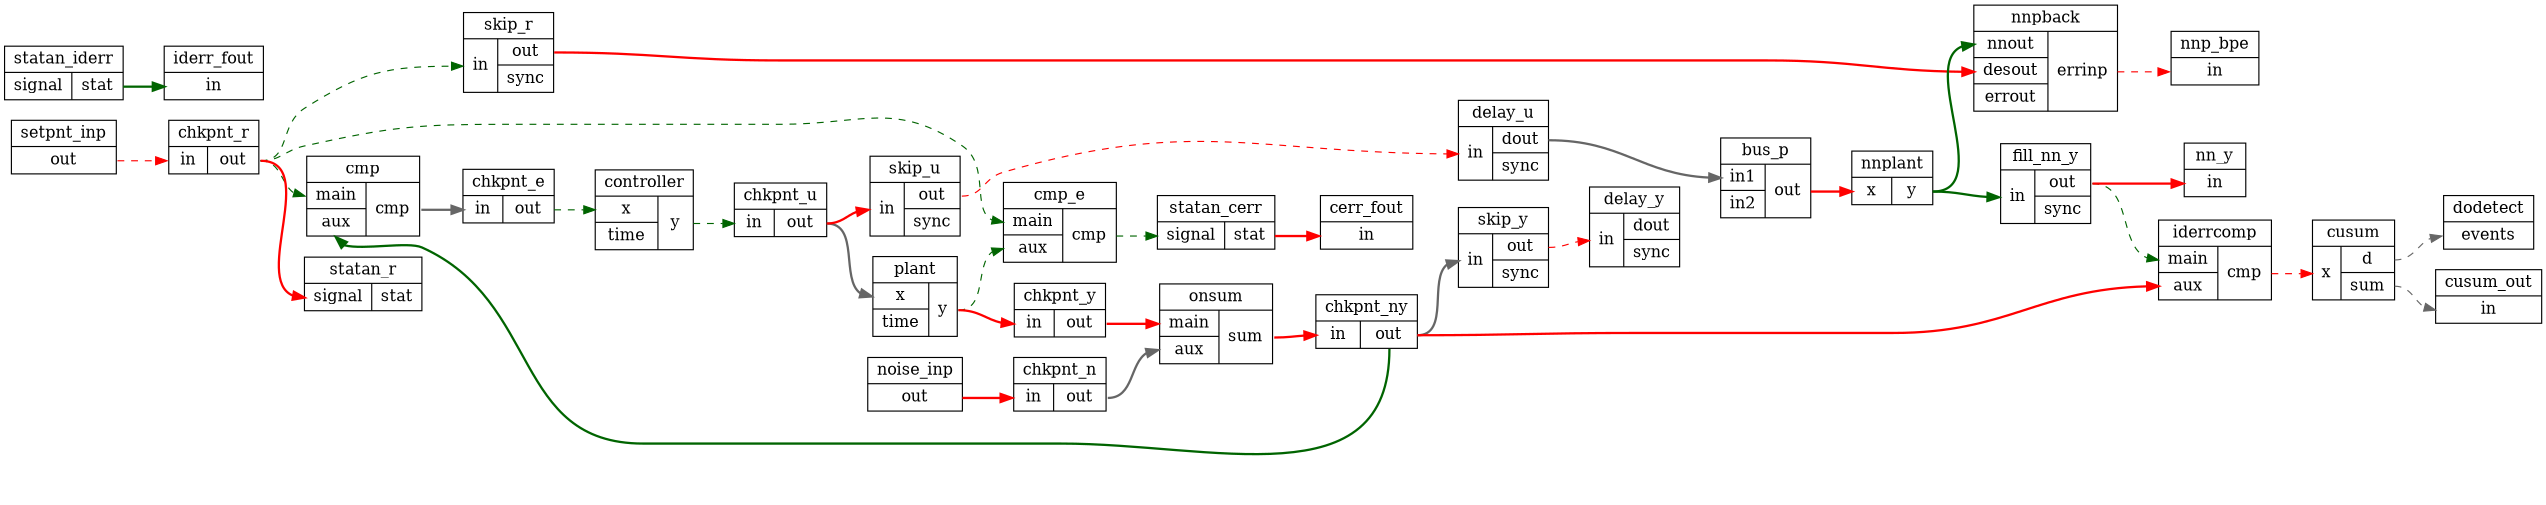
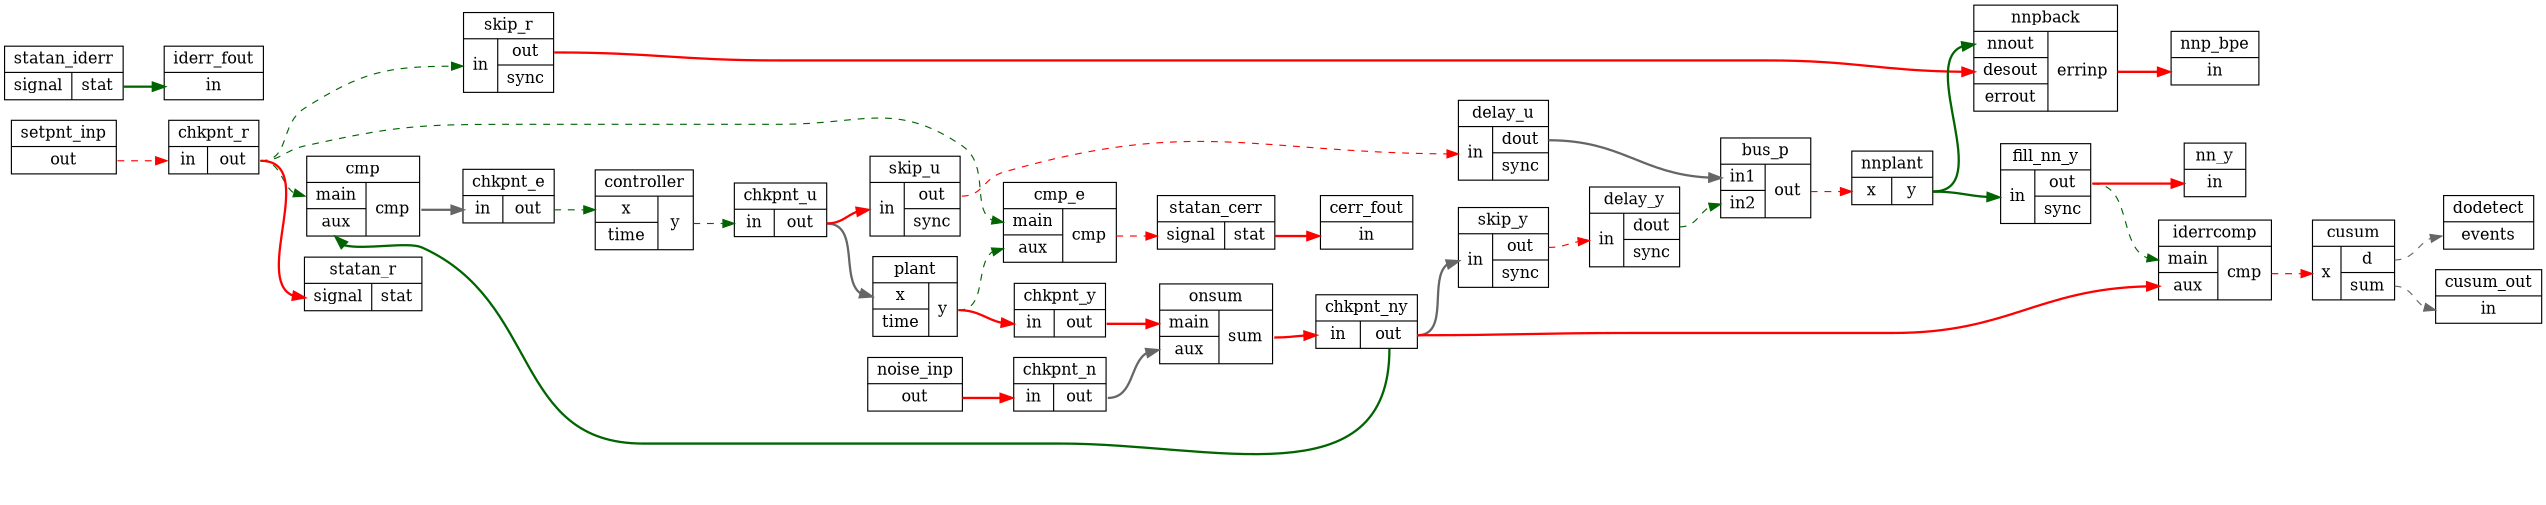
(2138, 72) -> (2138, 72)
(1826, 192) -> (1826, 192)
none -> (1696, 220)
(1131, 236) -> (1131, 236)
